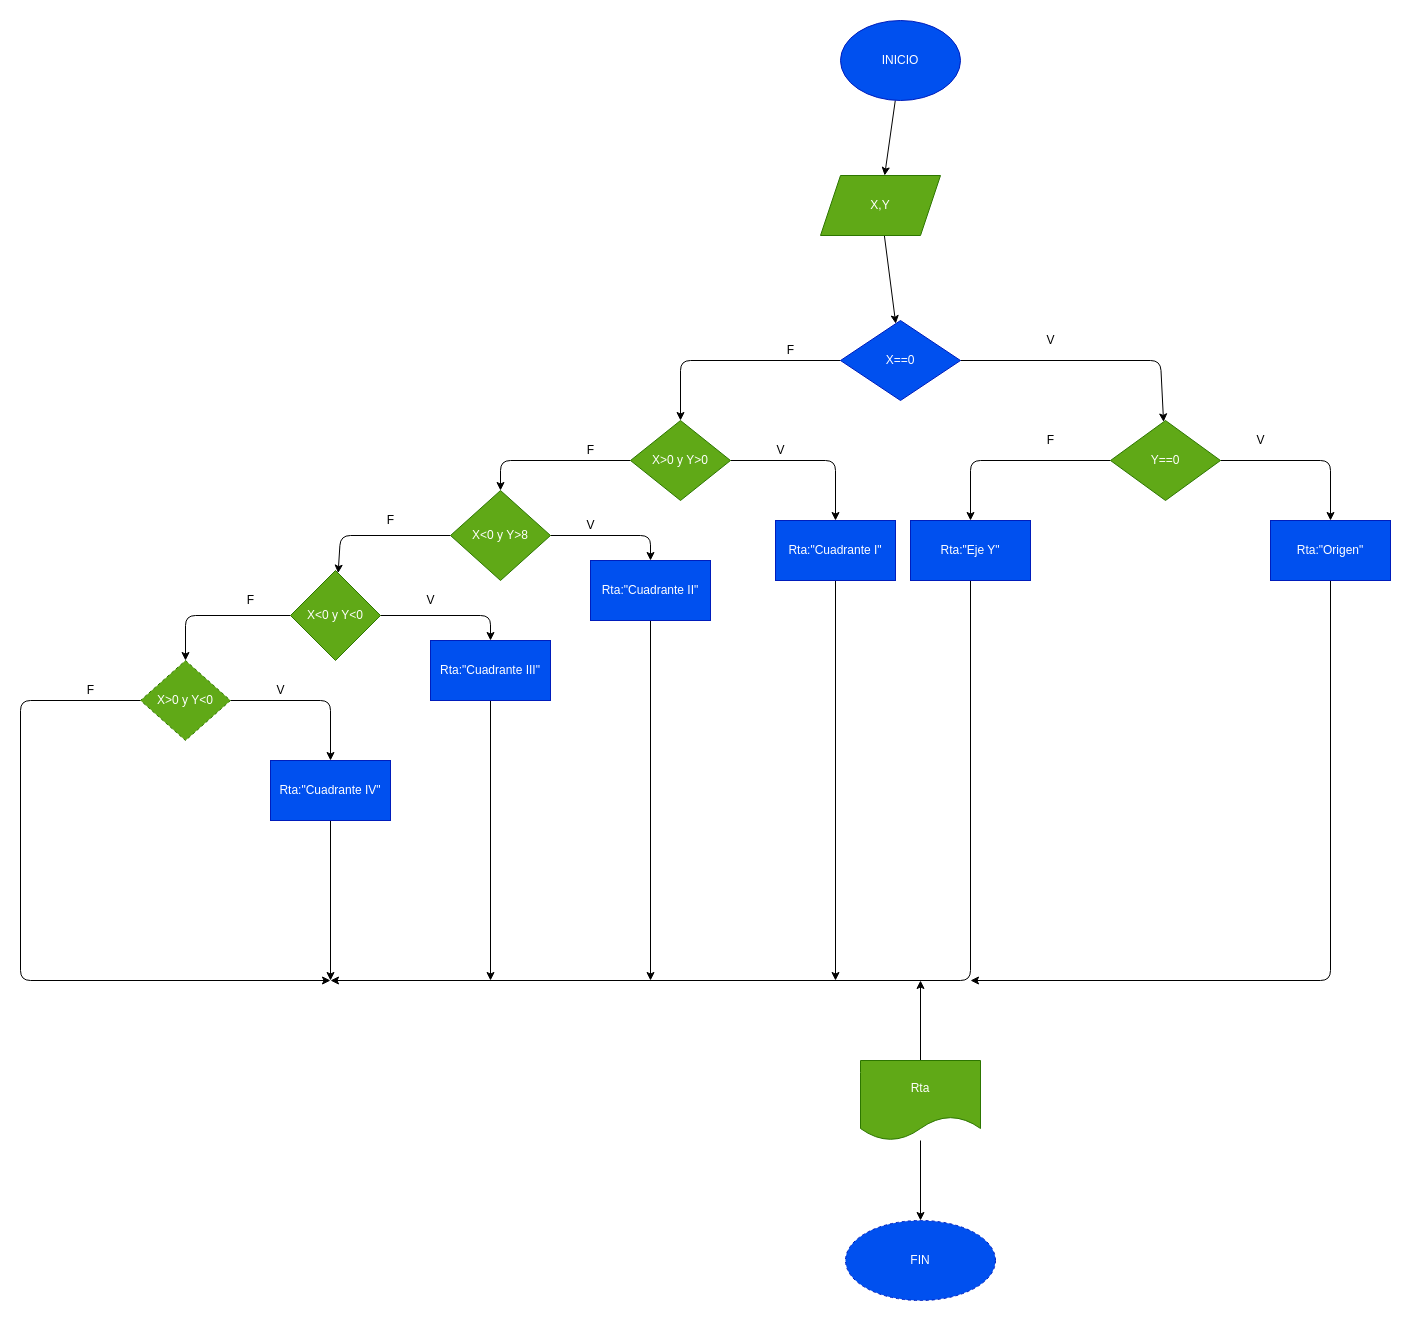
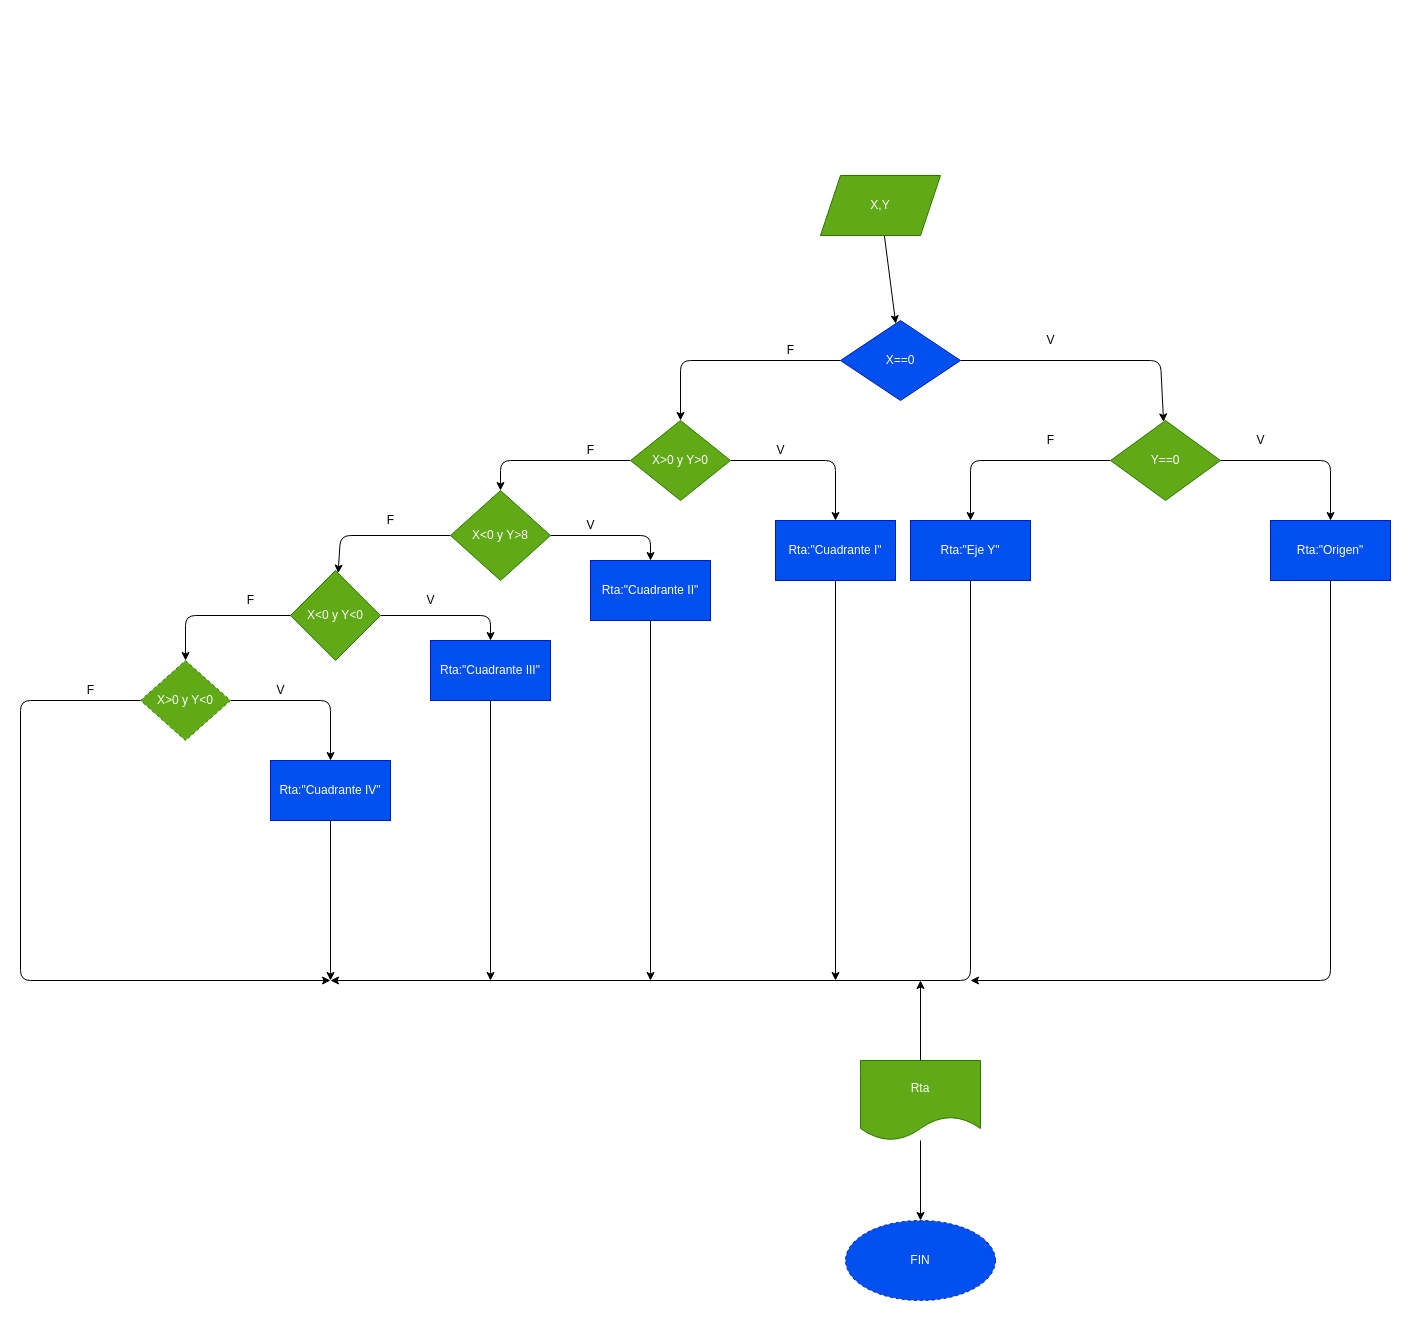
(901, 61) -> none
(890, 134) -> none
